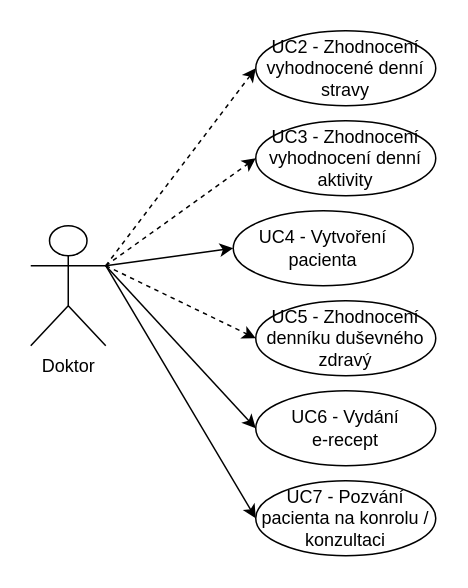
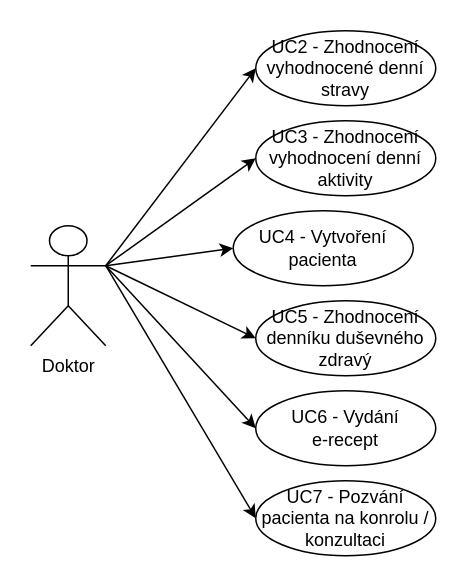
(180, 168) -> (180, 168)
(178, 214) -> (178, 214)
(178, 301) -> (178, 301)
